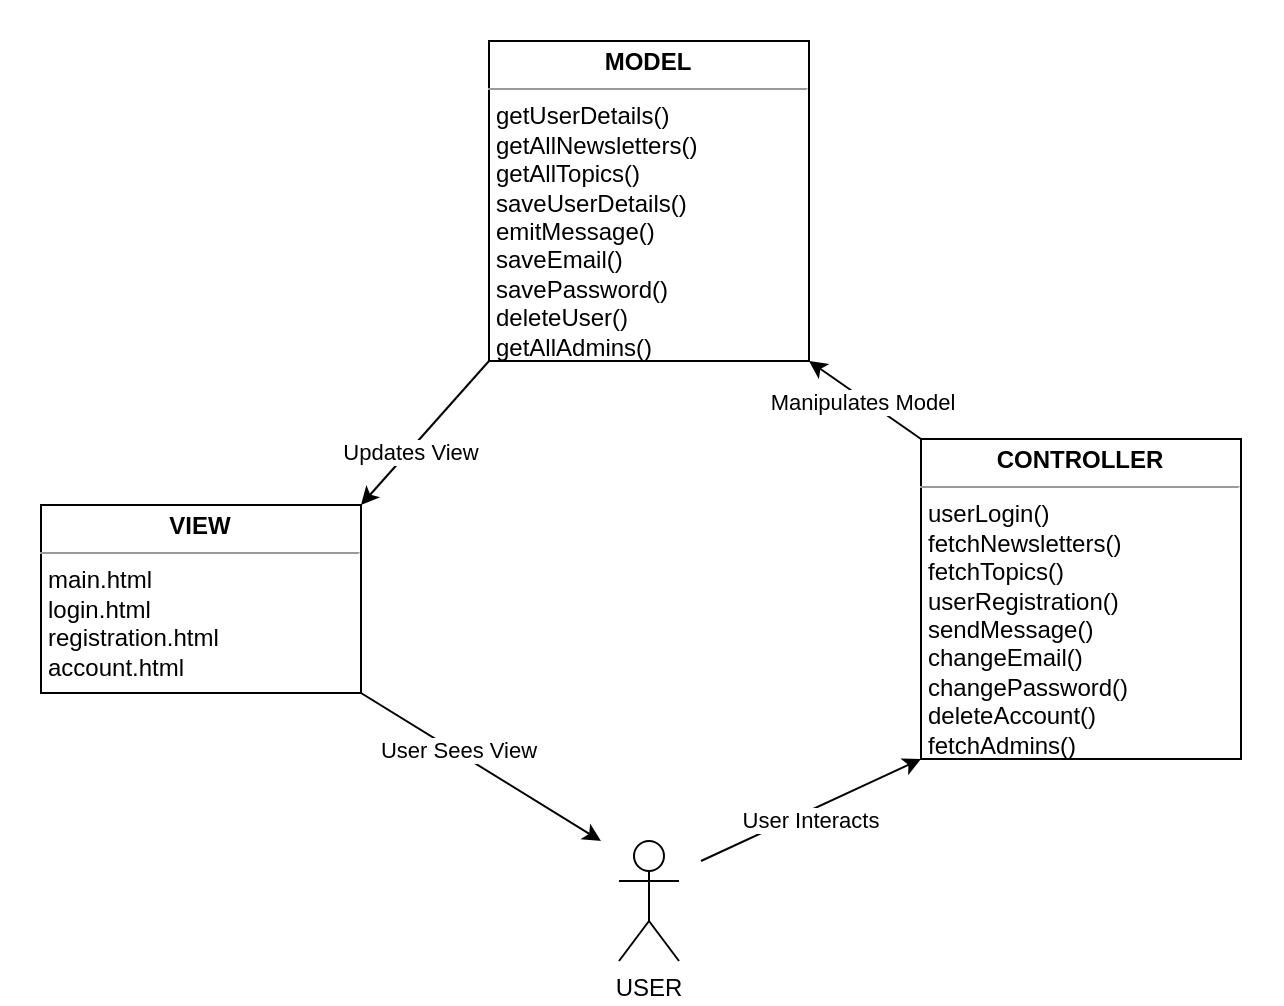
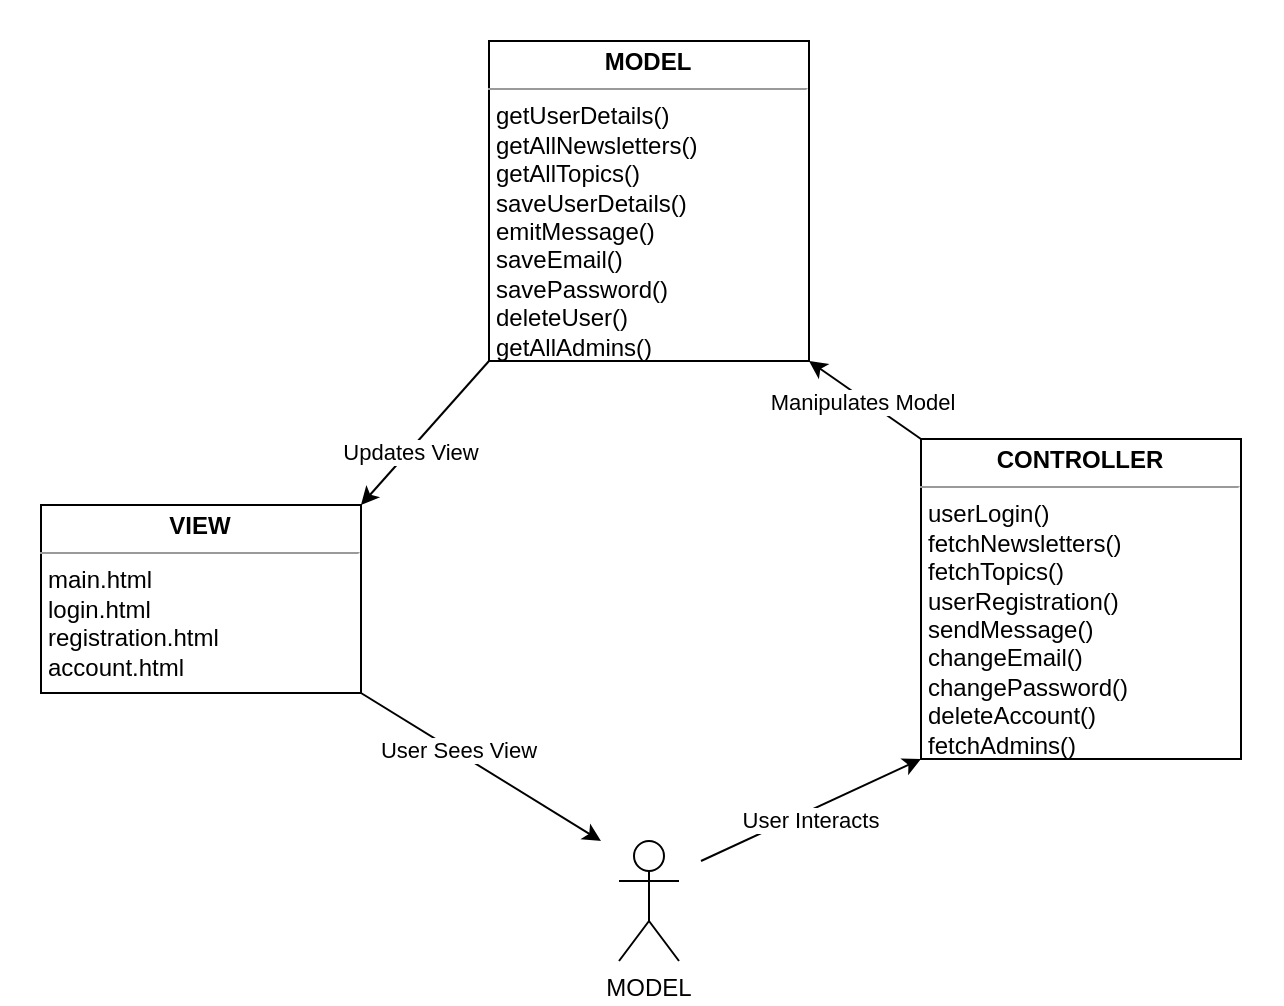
(650, 989) -> (650, 989)
